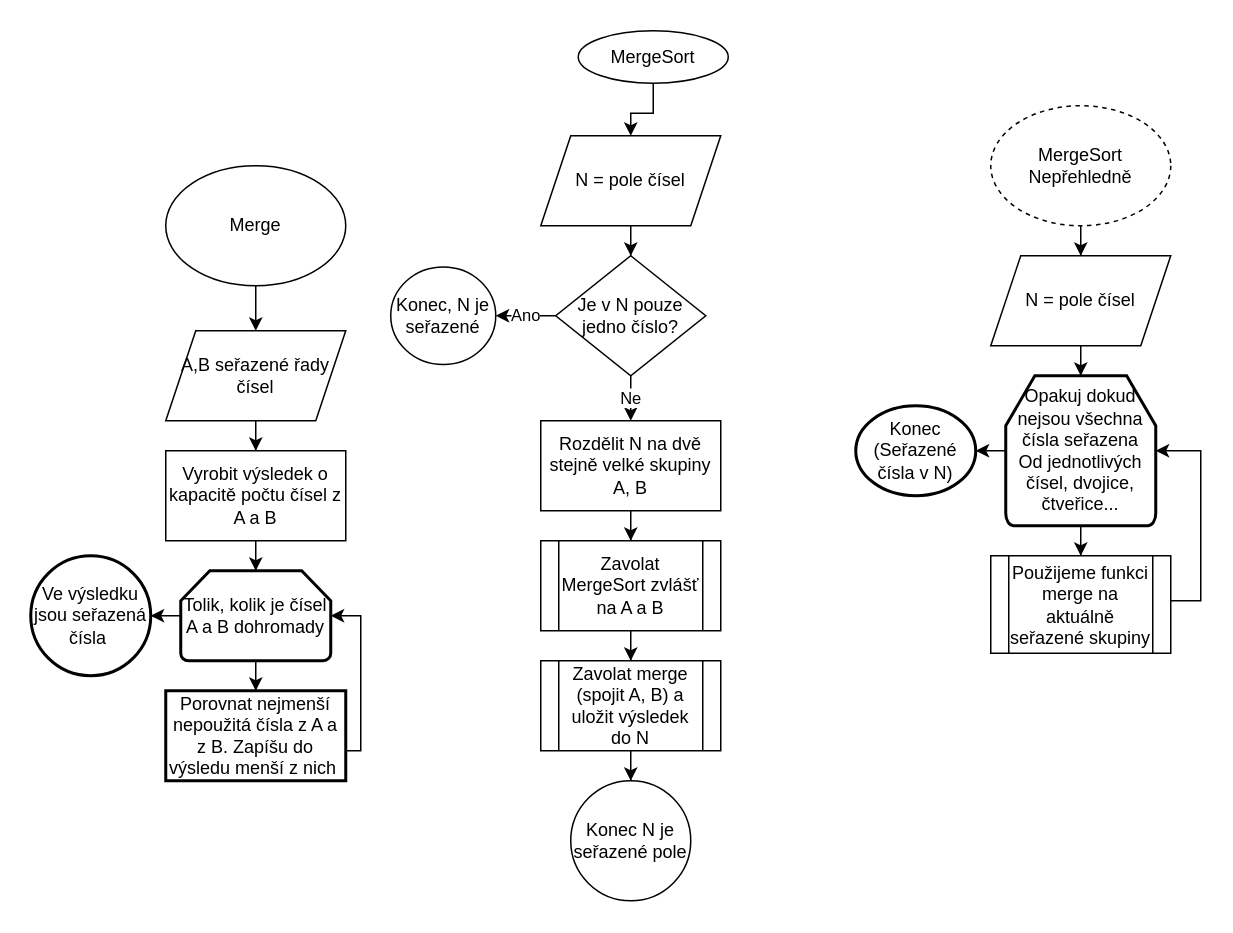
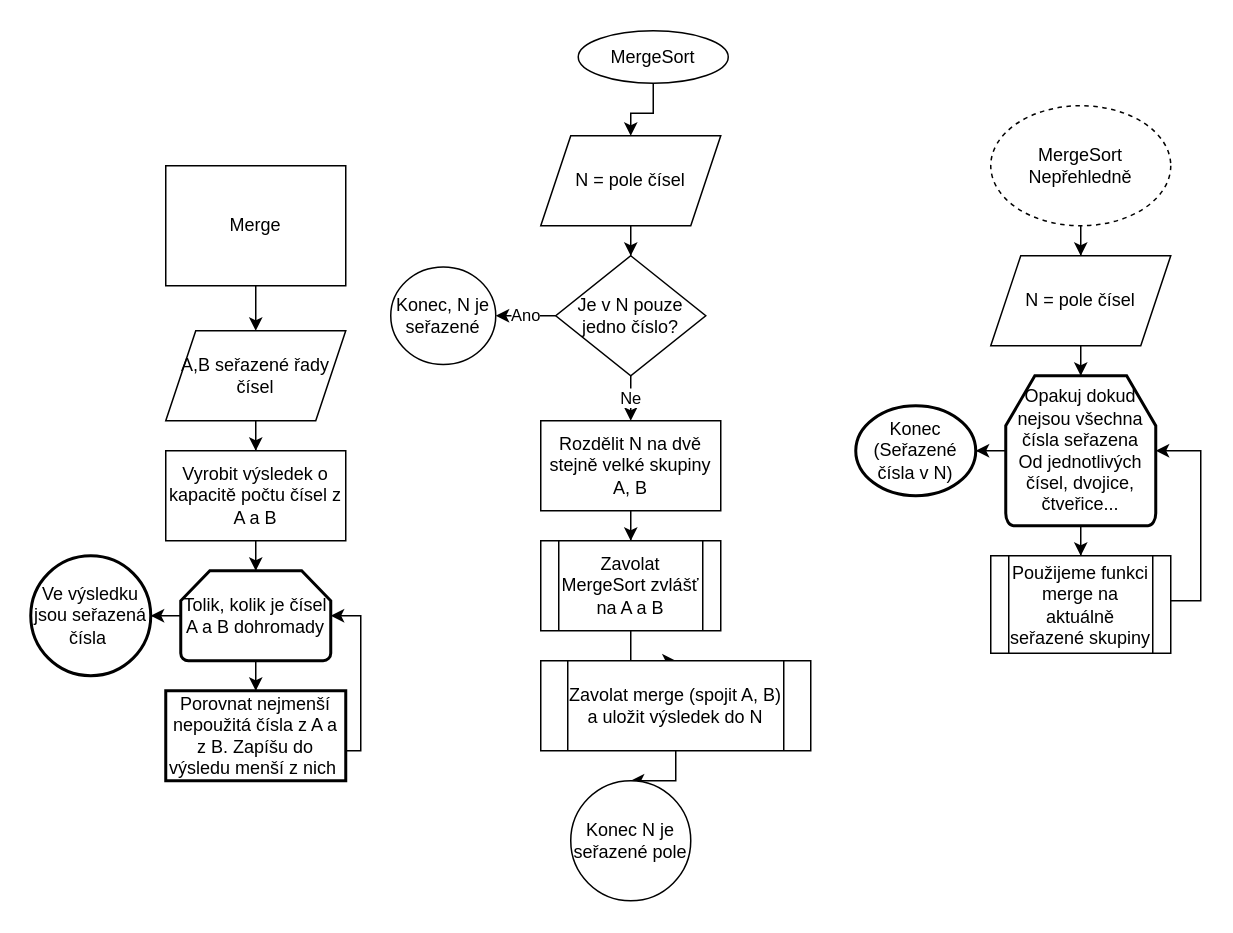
(256, 226) -> (256, 226)
(631, 706) -> (676, 706)
